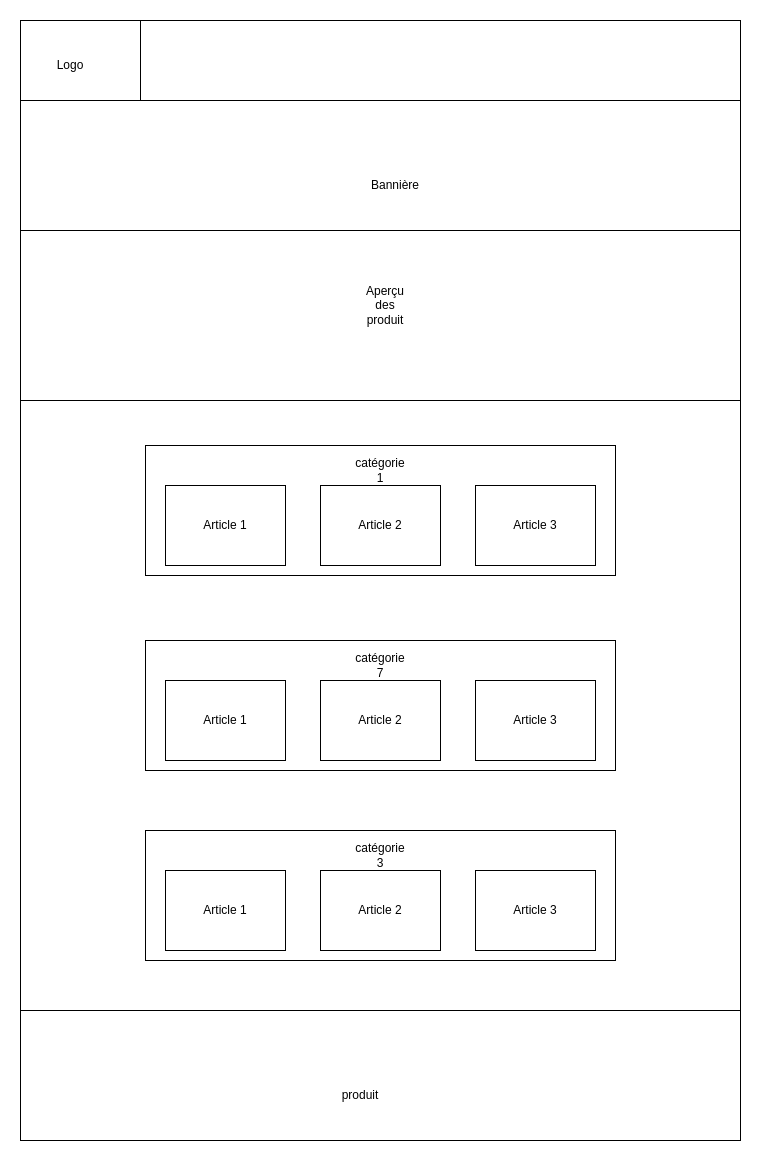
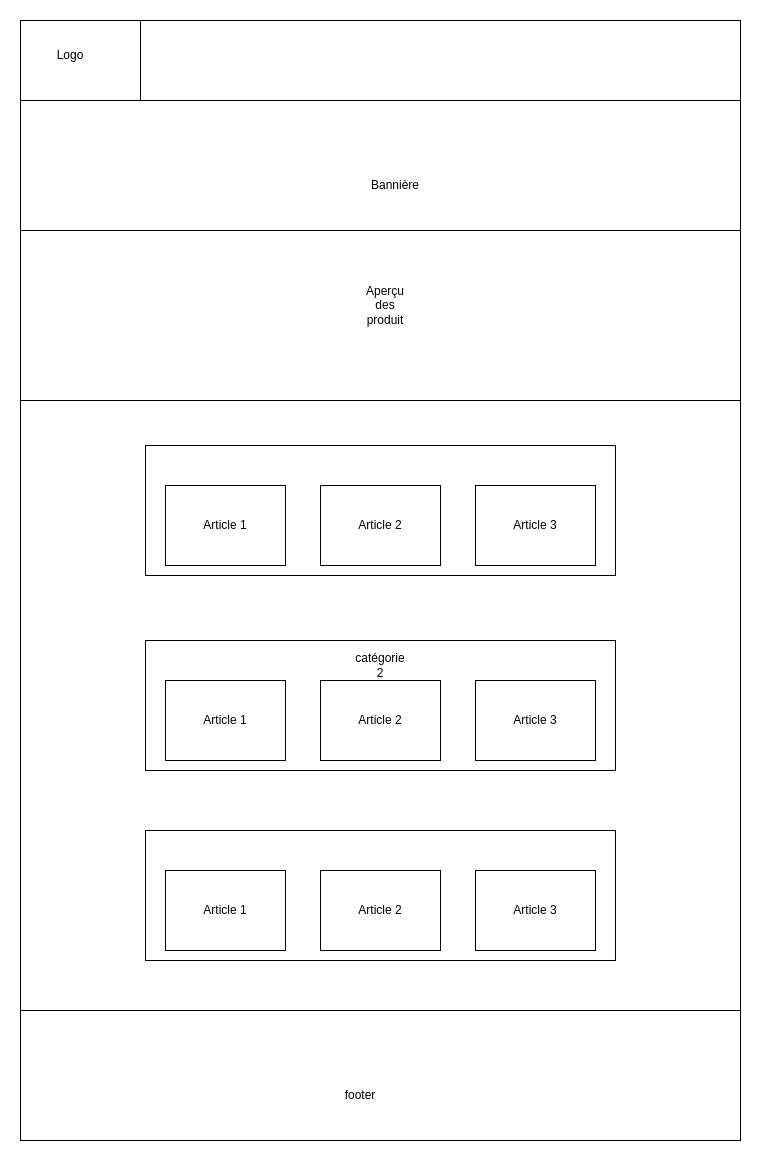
(71, 66) -> (71, 56)
(381, 471) -> none
(381, 666) -> (381, 666)
(381, 856) -> none
(361, 1096) -> (361, 1096)
